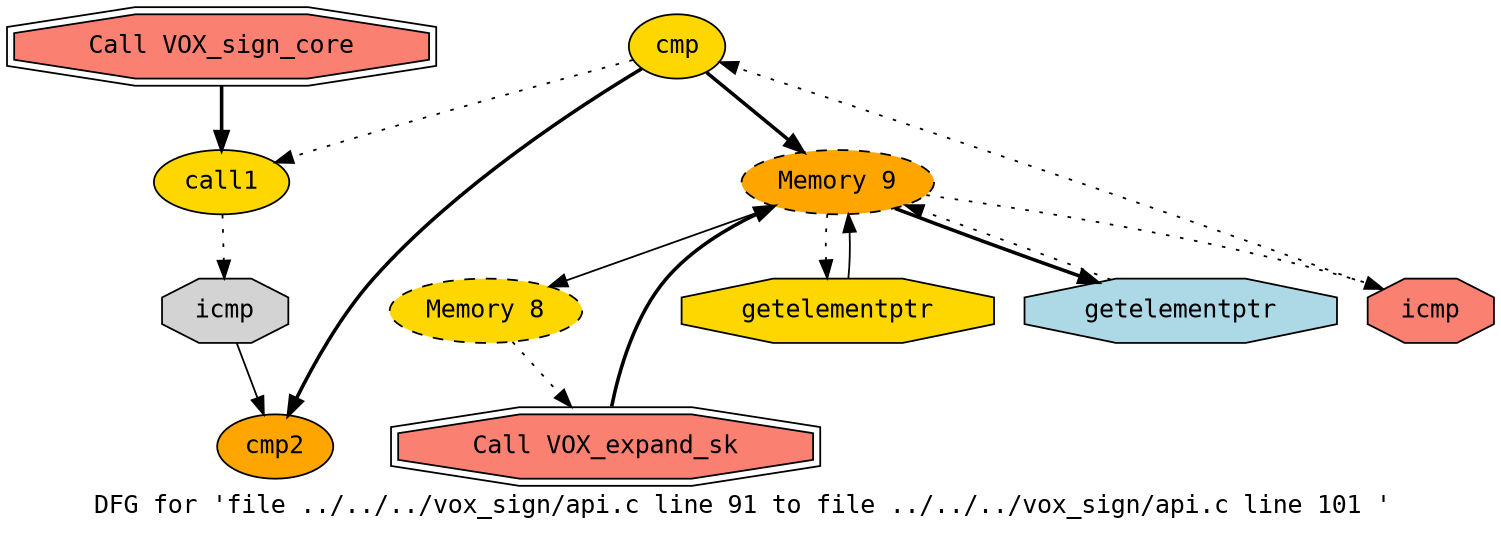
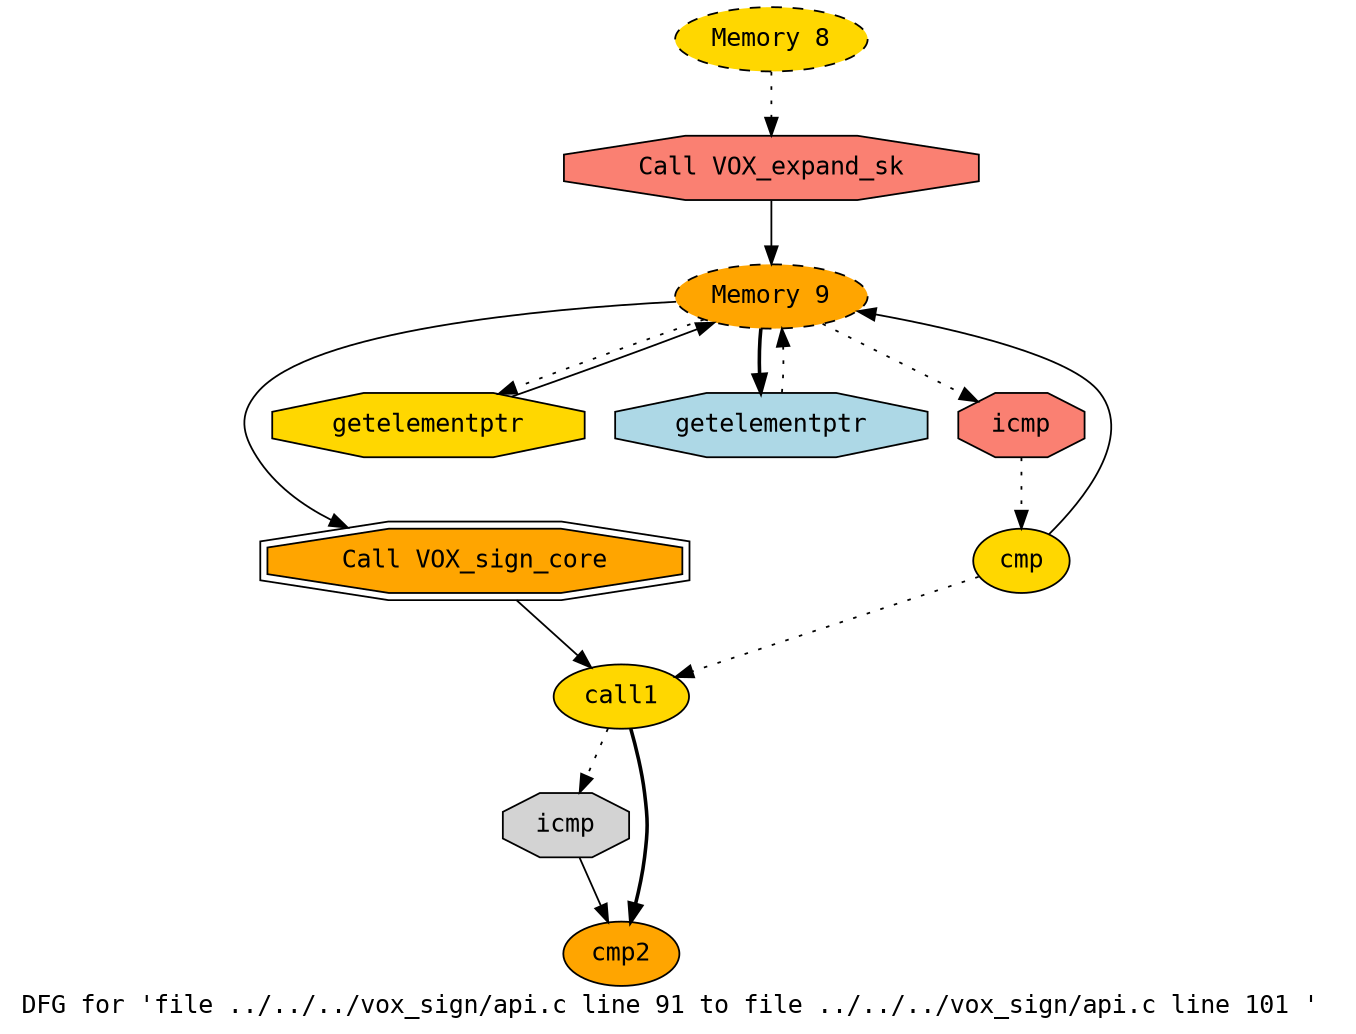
(222, 46) -> (475, 561)
(748, 106) -> (1069, 370)
(222, 109) -> (547, 628)
(445, 209) -> (647, 816)
(670, 244) -> (377, 338)
(658, 290) -> (771, 223)
(606, 447) -> (771, 168)
